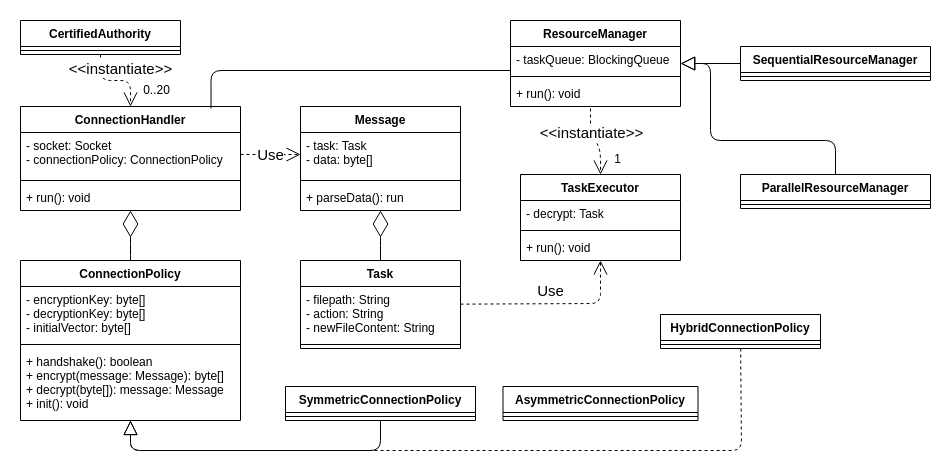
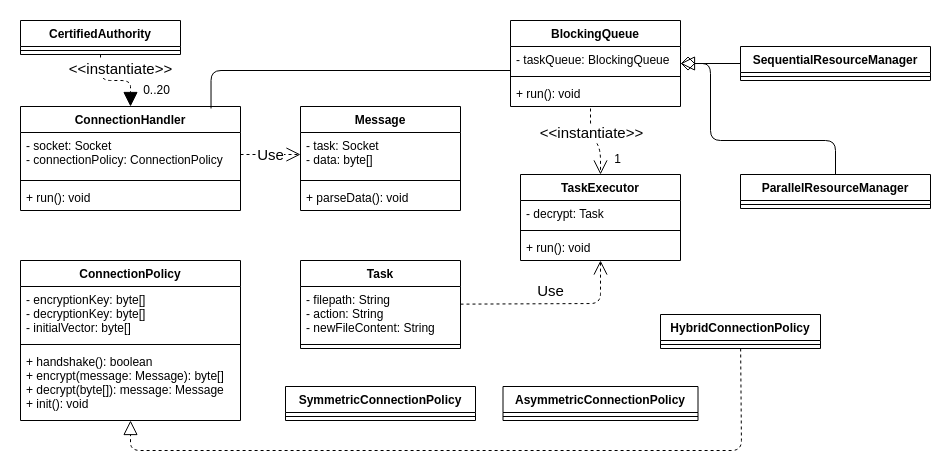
(595, 34) -> (595, 34)
(708, 65) -> (708, 65)
(131, 94) -> (130, 85)
(342, 146) -> (348, 146)
(362, 198) -> (364, 198)
(381, 248) -> none
(131, 249) -> none
(381, 434) -> none
